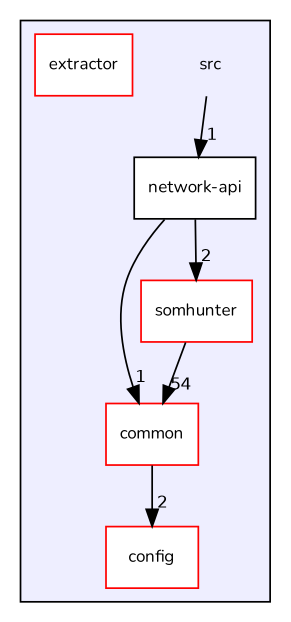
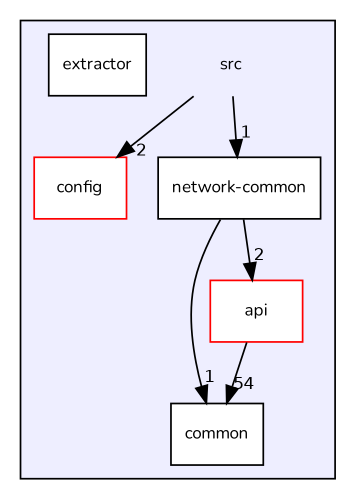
(84, 65) -> (97, 65)
(195, 188) -> (239, 188)
(197, 311) -> (256, 311)
(152, 434) -> (217, 434)
(152, 487) -> (162, 121)
